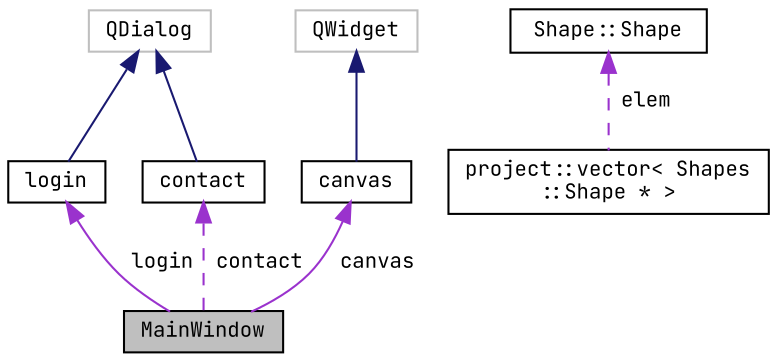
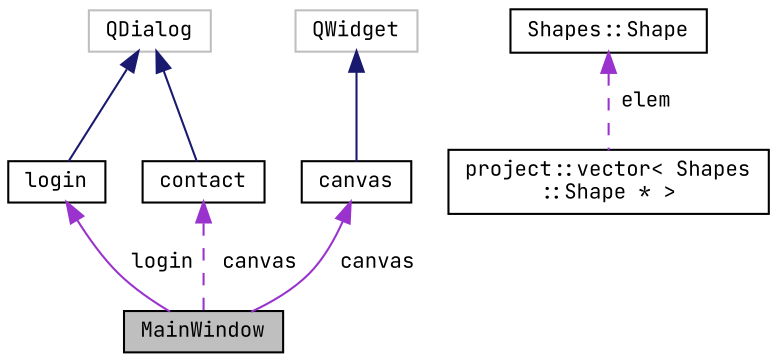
(609, 31) -> (609, 31)
(254, 262) -> (254, 262)
